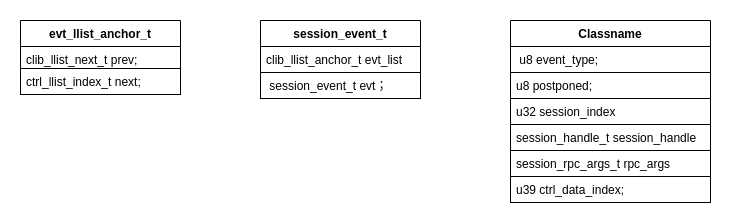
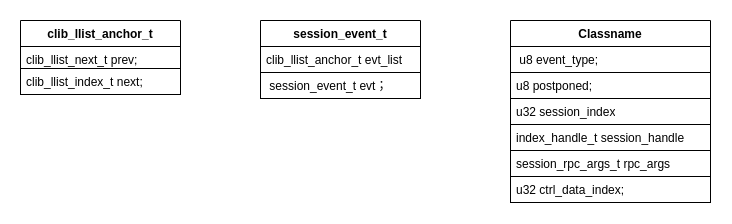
(101, 35) -> (101, 35)
(96, 83) -> (95, 83)
(612, 146) -> (606, 139)
(577, 191) -> (577, 191)
